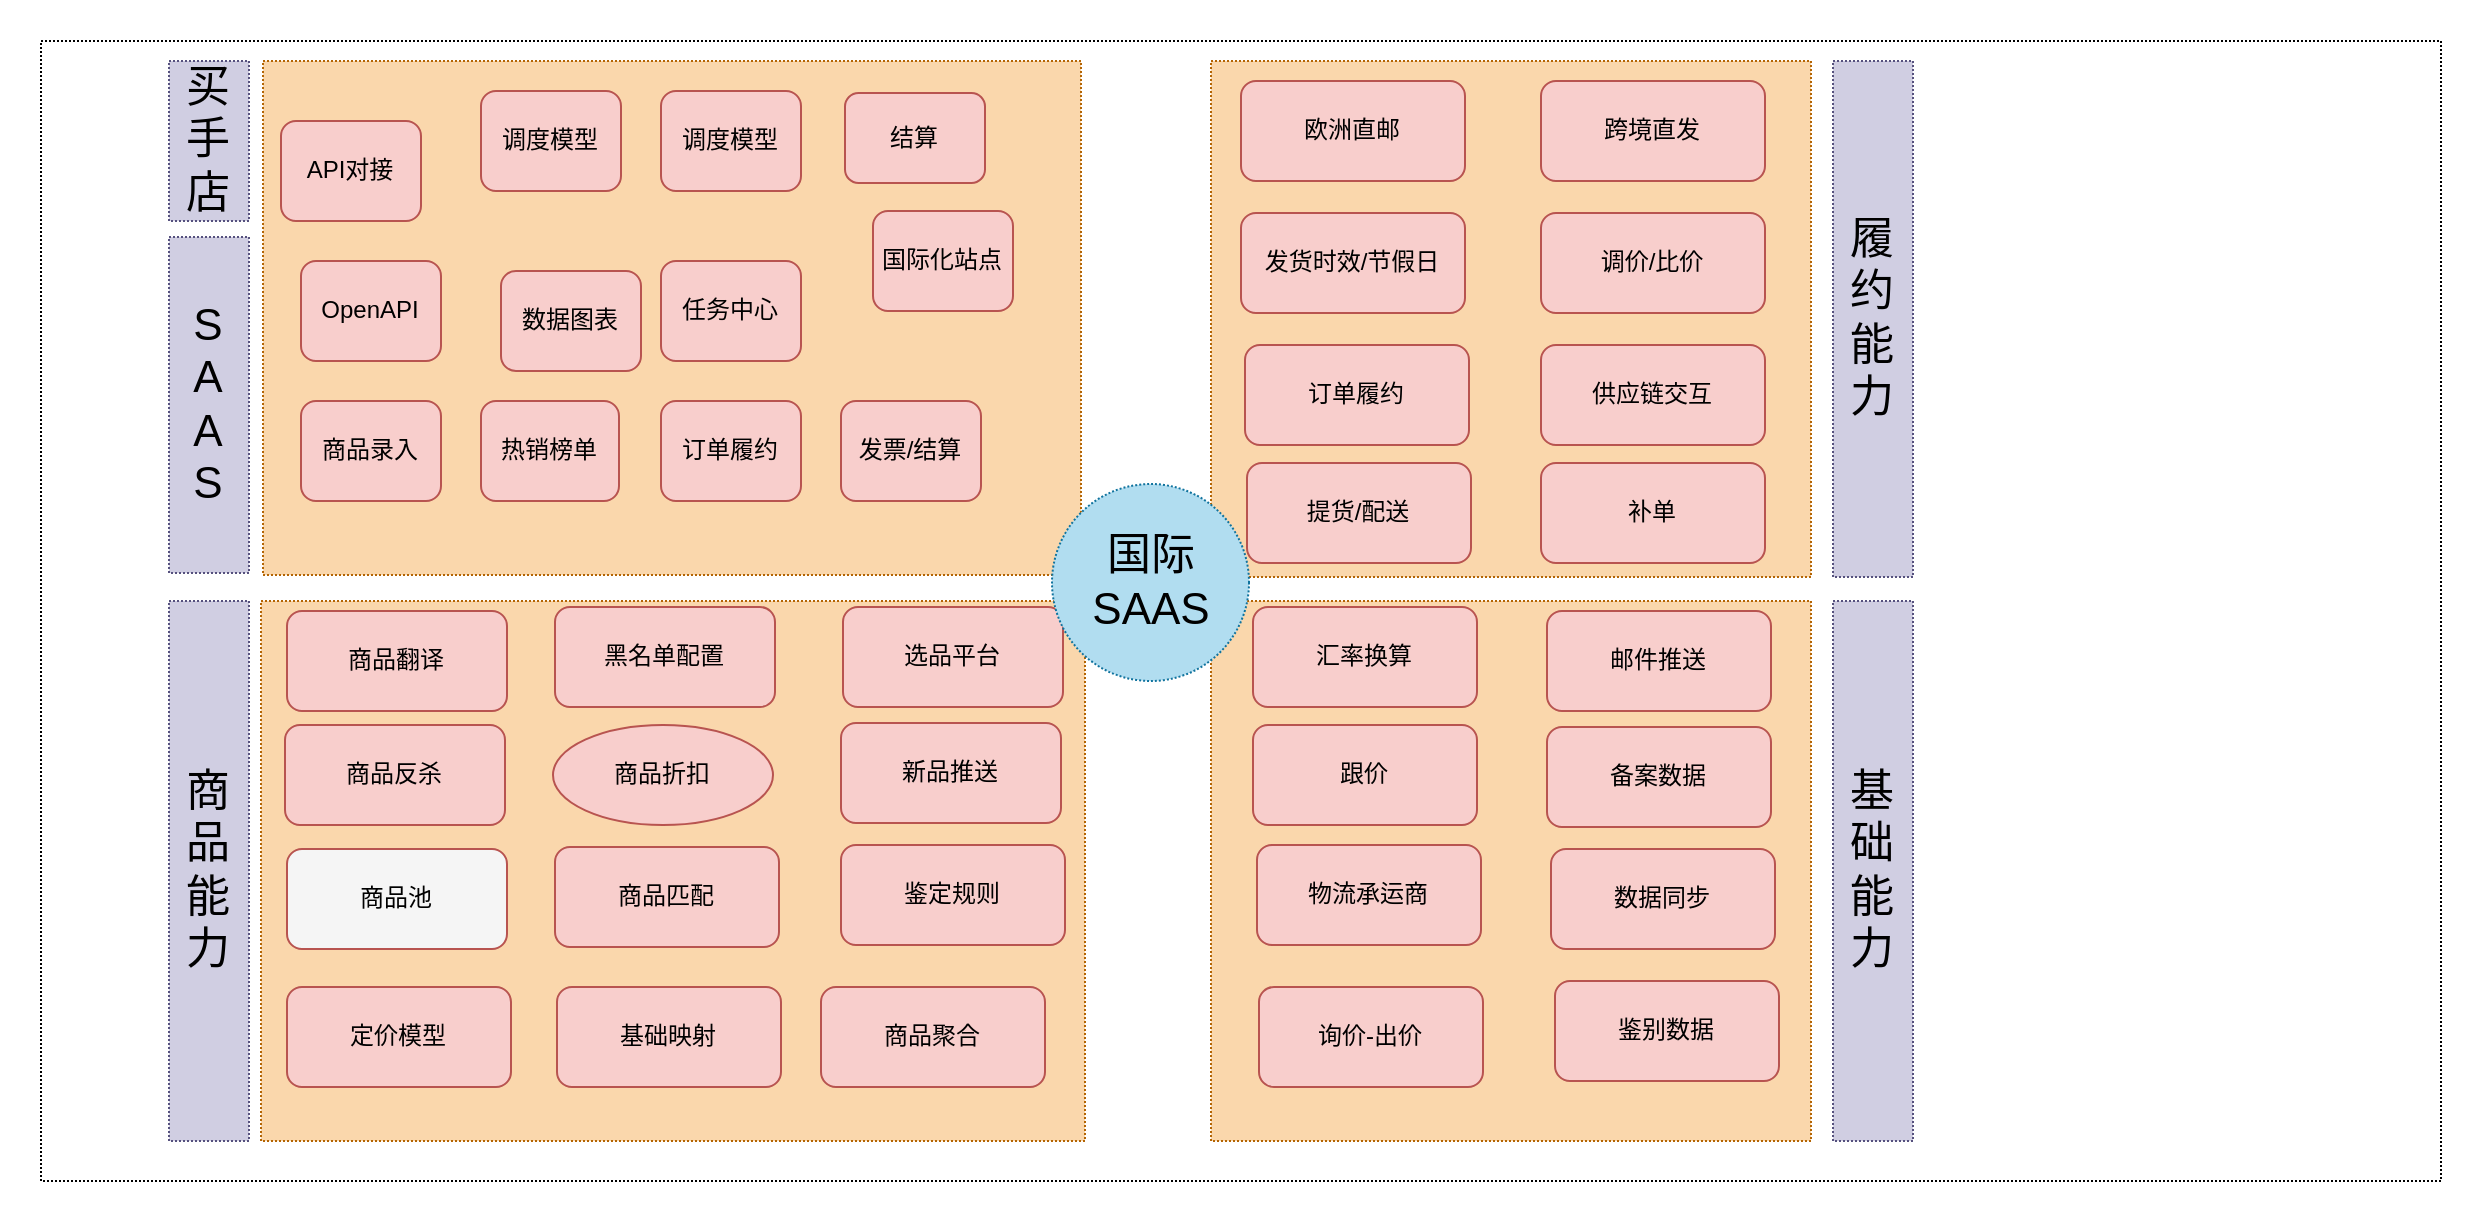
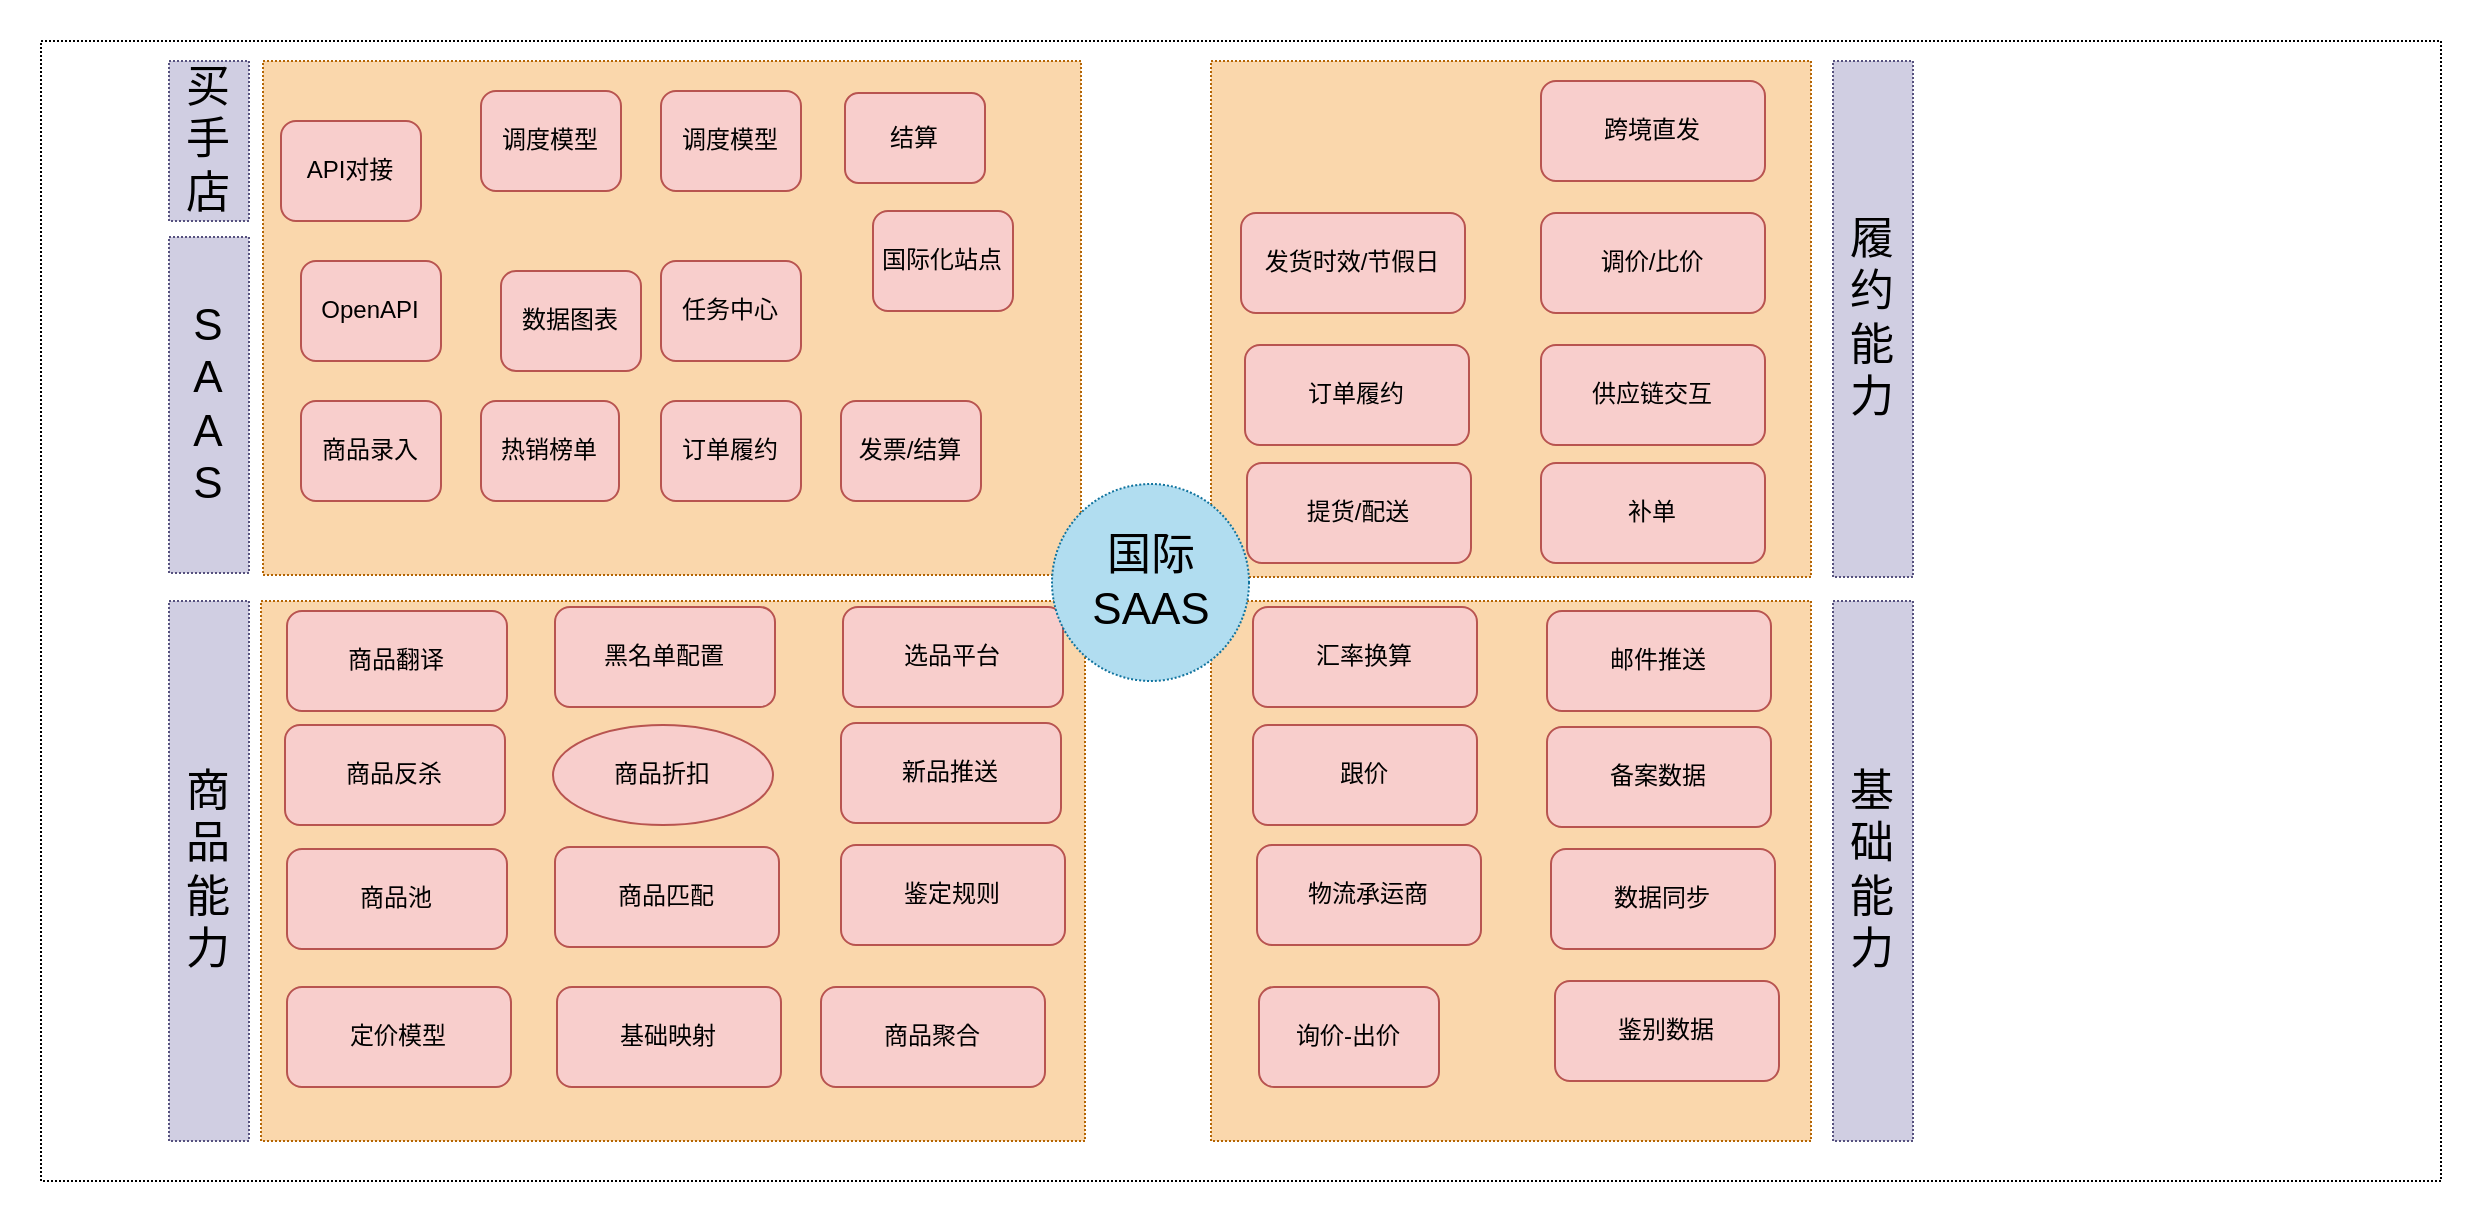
(1353, 131) -> none
(397, 899) -> (397, 899)
(1371, 1037) -> (1349, 1037)
